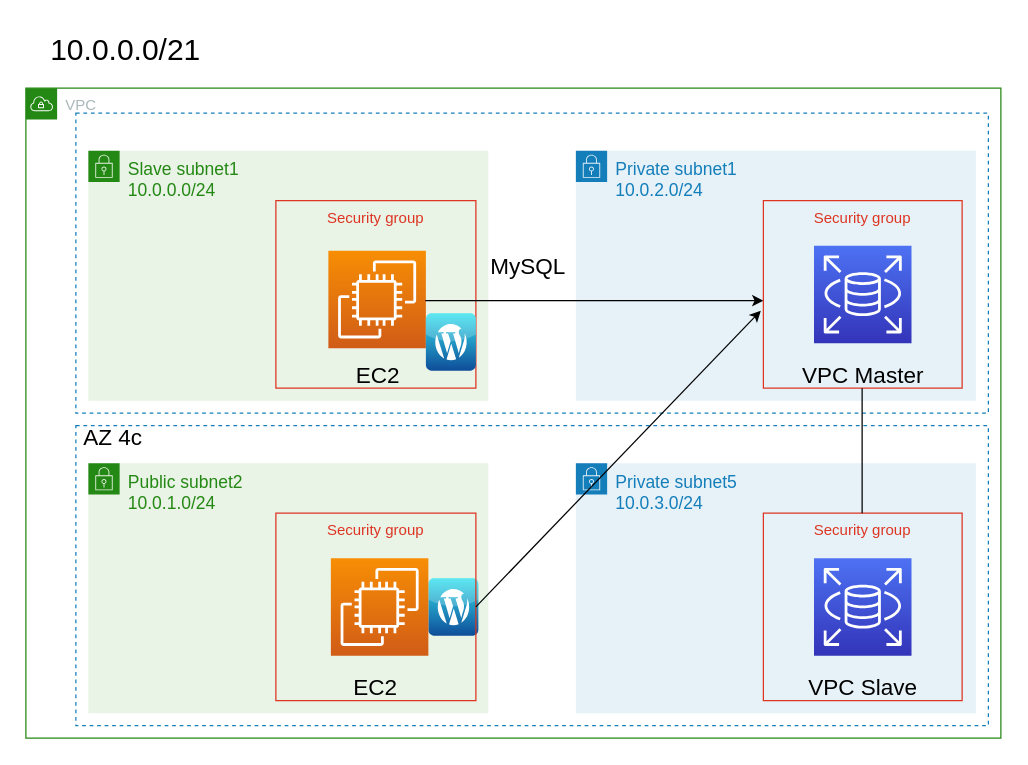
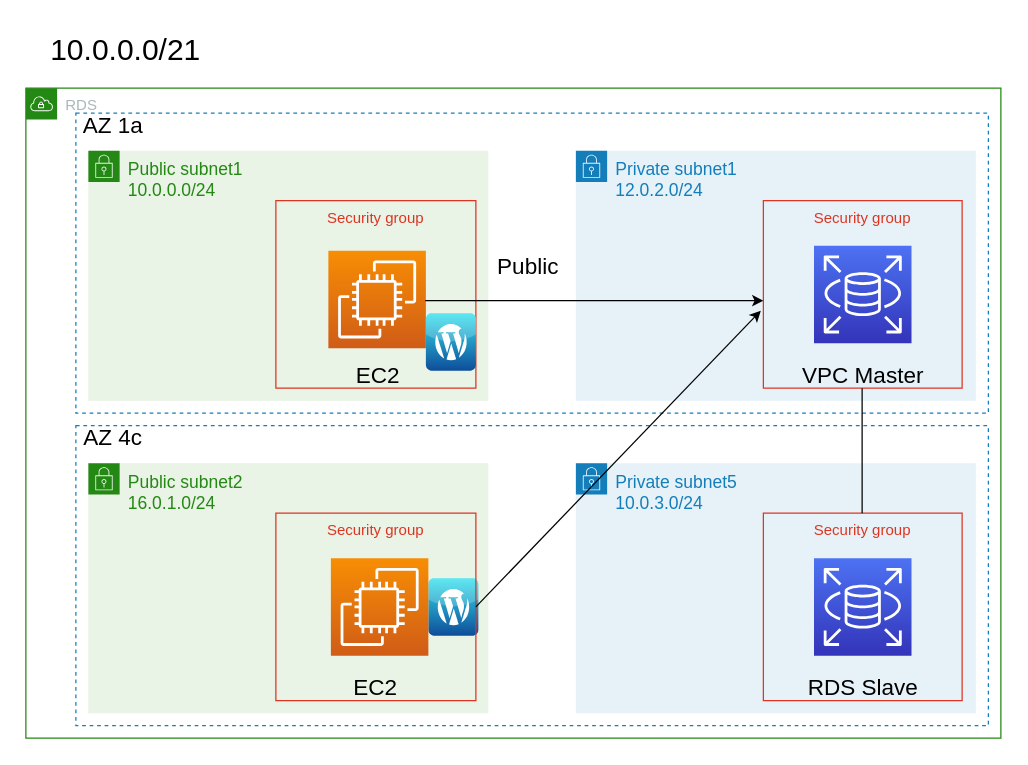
(78, 106) -> (78, 106)
none -> (113, 126)
(179, 177) -> (181, 177)
(675, 177) -> (675, 177)
(528, 267) -> (528, 267)
(181, 490) -> (181, 490)
(863, 688) -> (863, 688)
